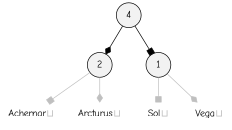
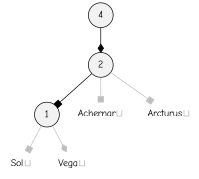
(142, 37) -> (76, 87)
(100, 86) -> (129, 85)
